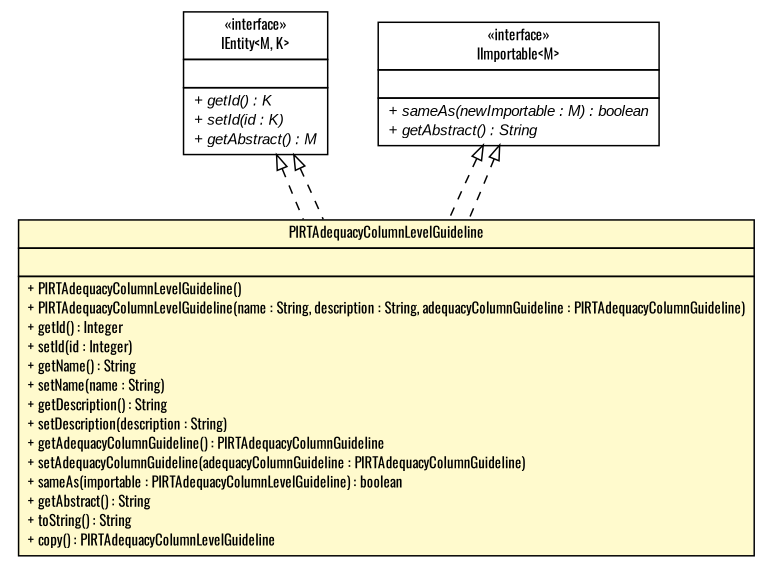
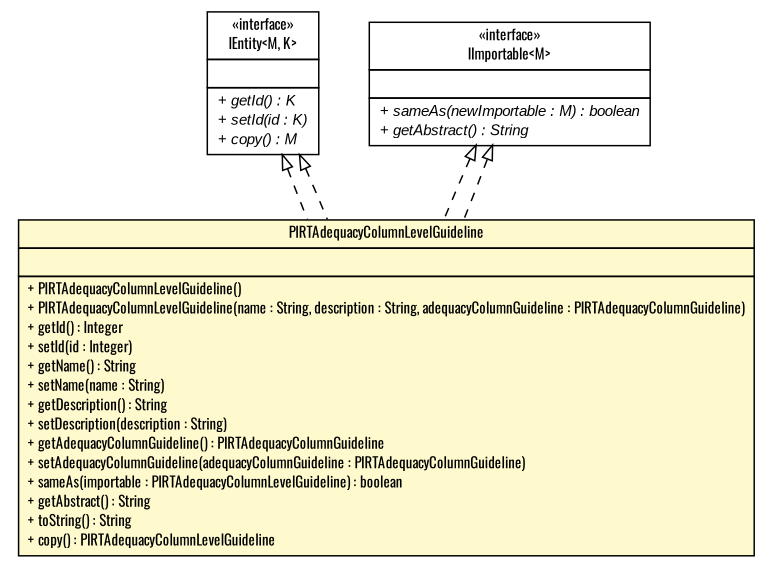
(256, 140) -> (258, 140)
